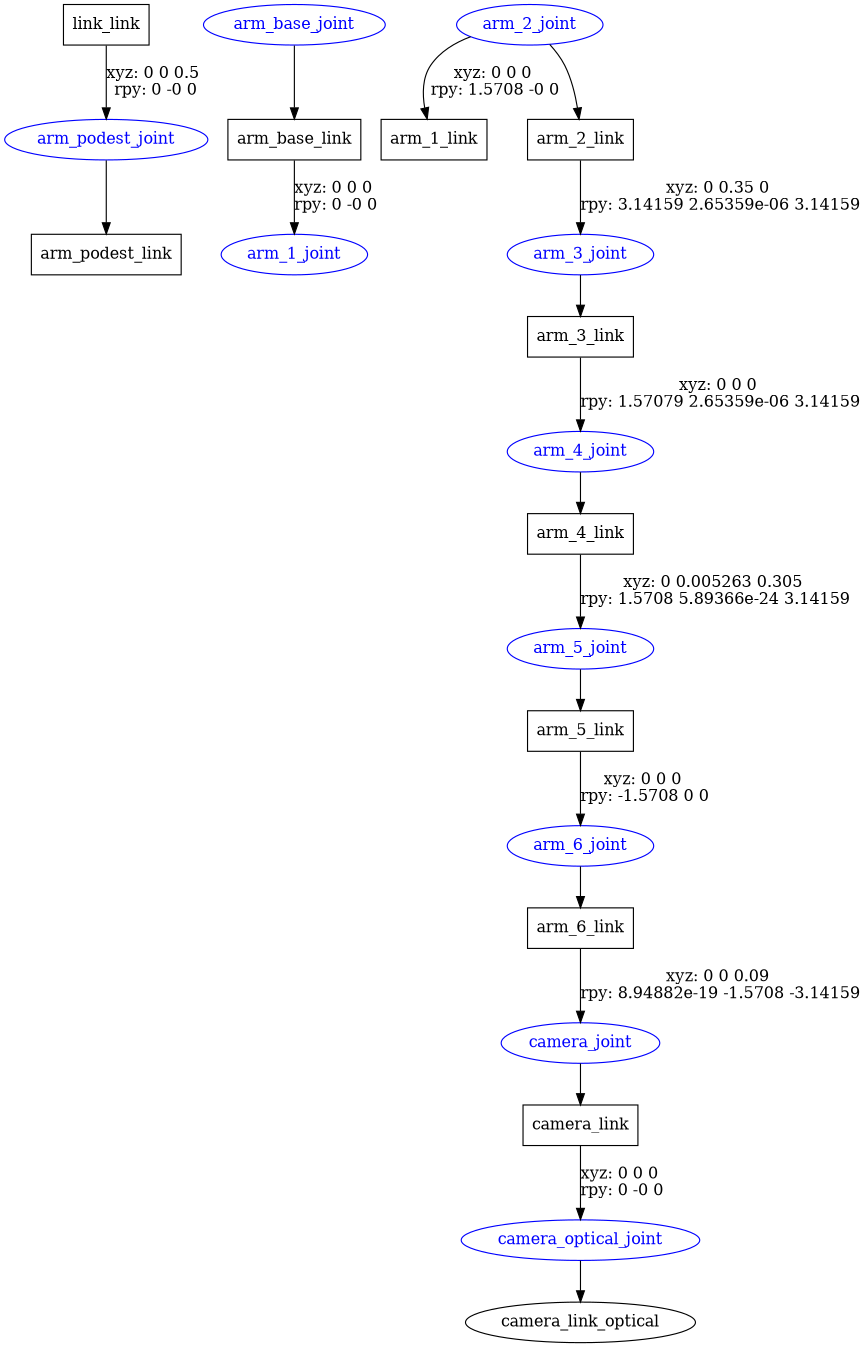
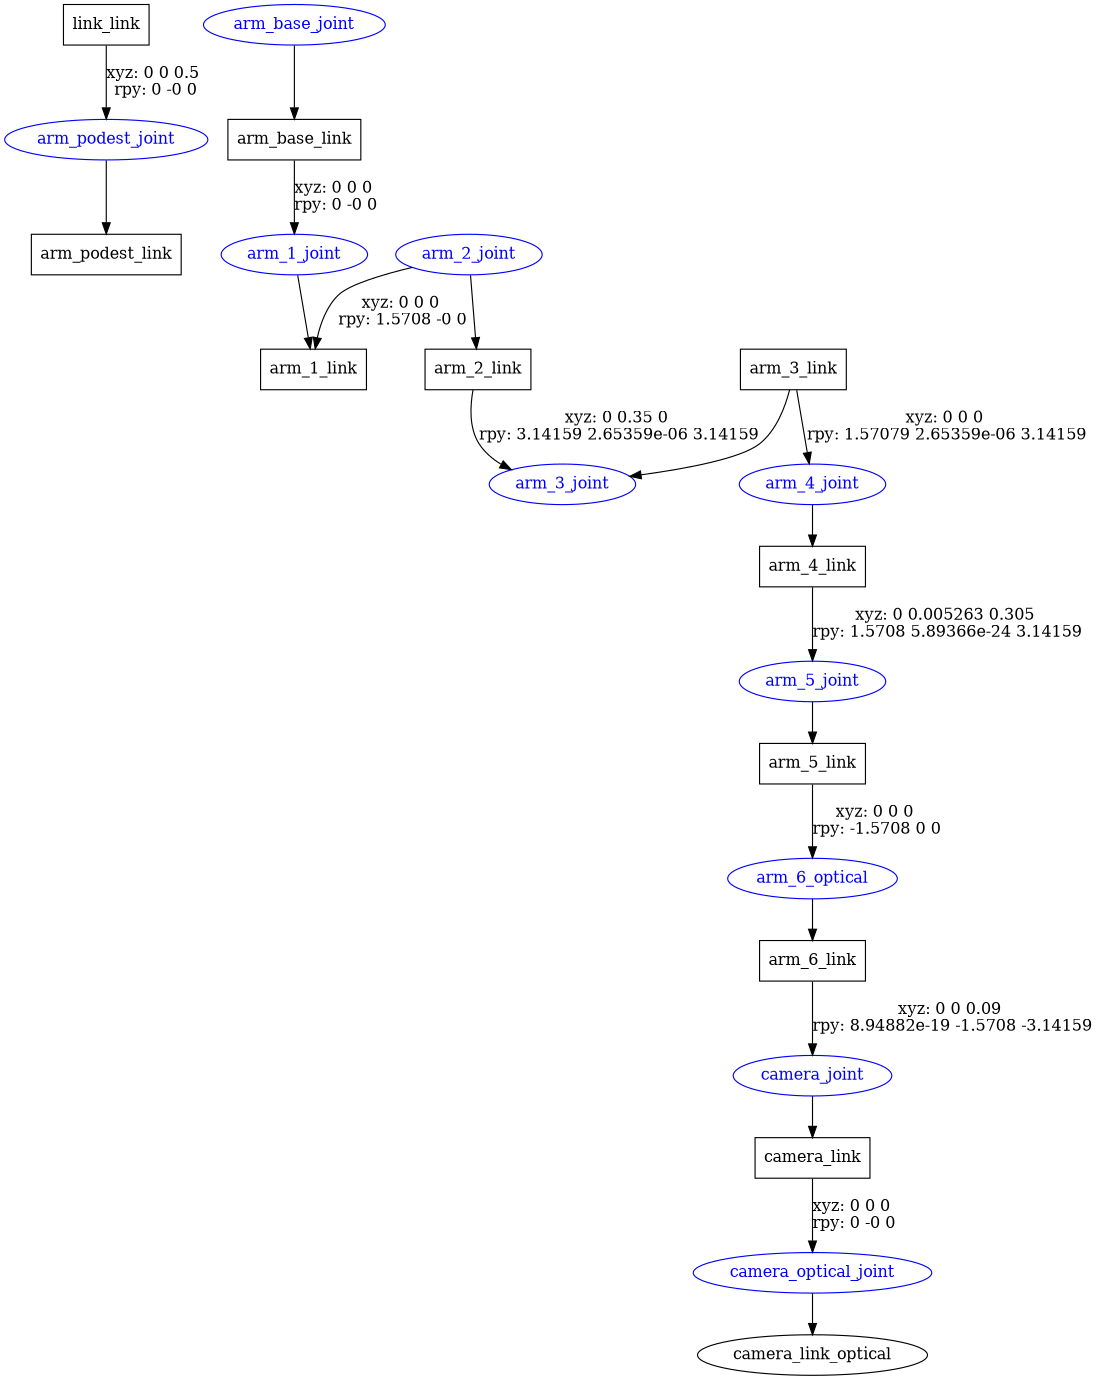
(580, 290) -> (732, 456)
none -> (303, 306)
(580, 846) -> (813, 879)
